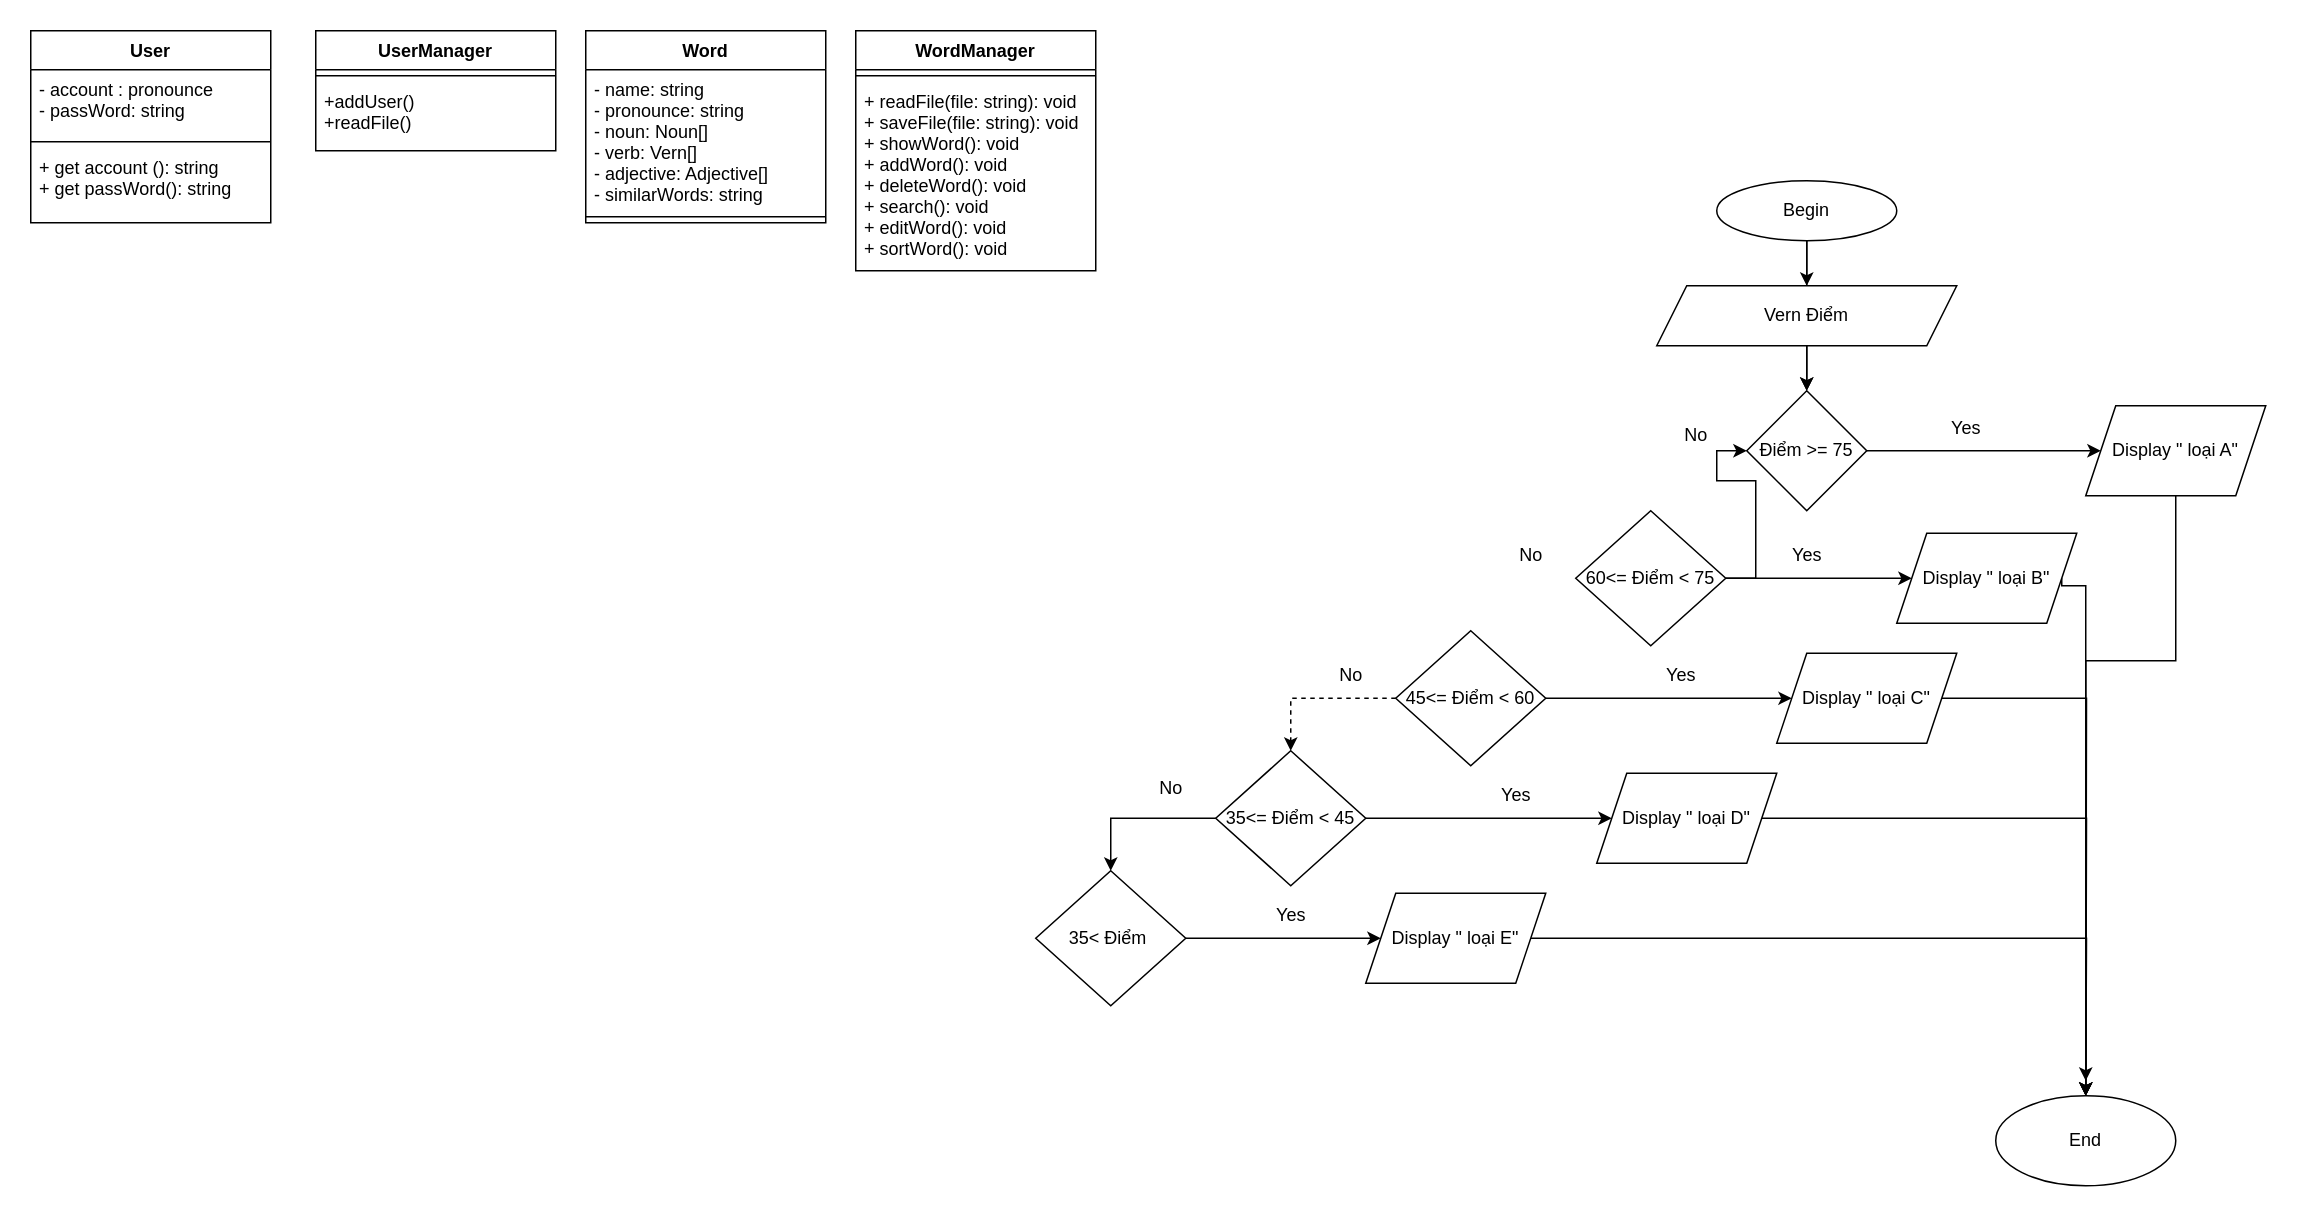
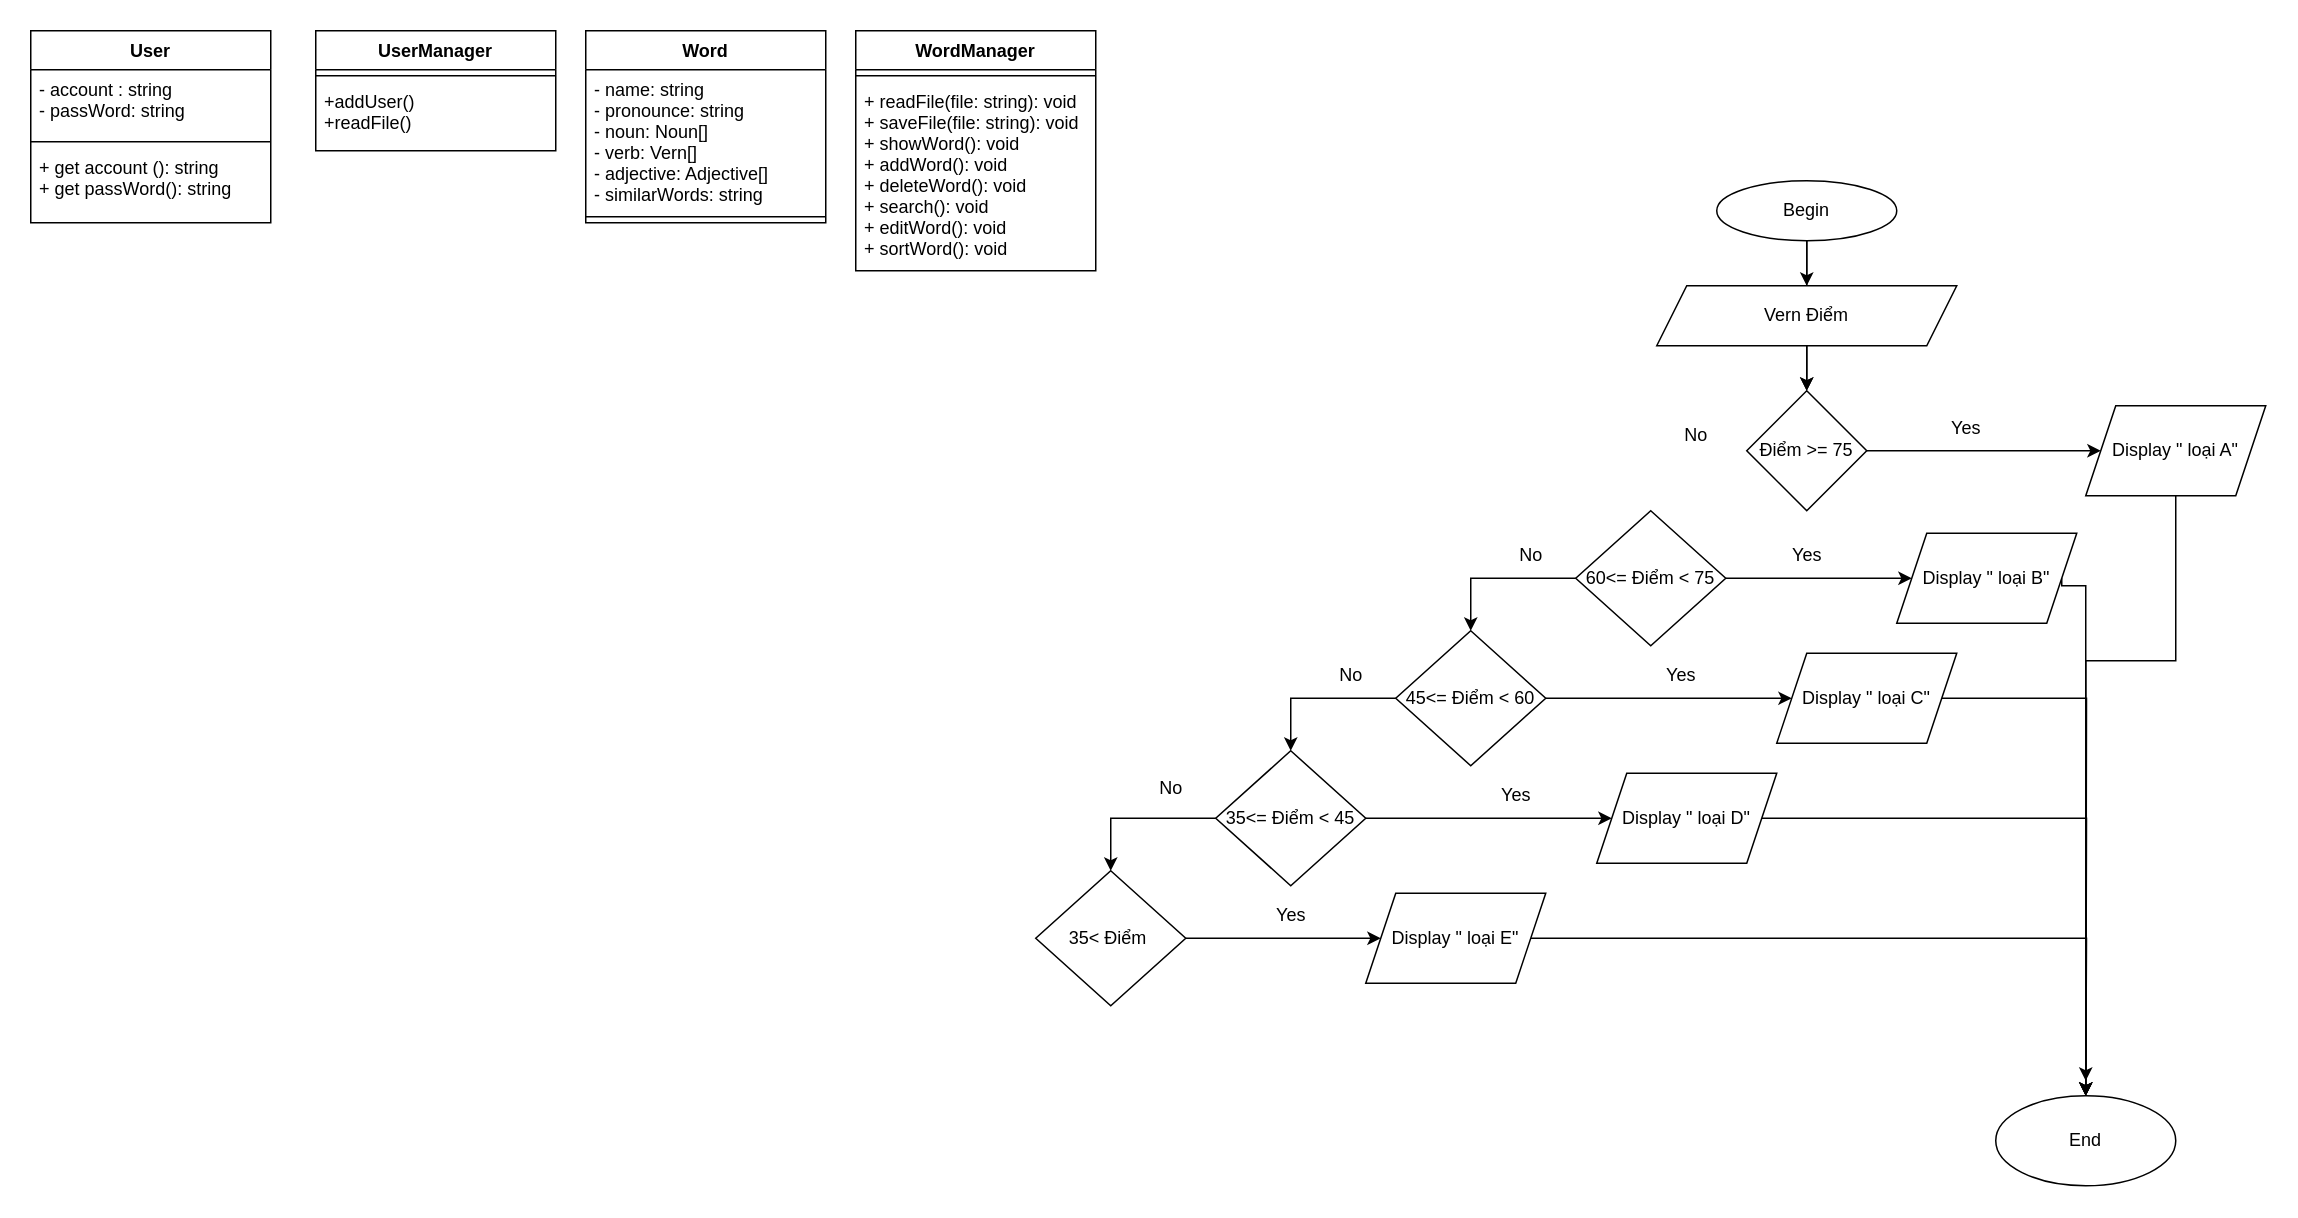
(135, 90) -> (118, 90)
(1756, 484) -> (1503, 578)
(1322, 698) -> (1322, 698)
